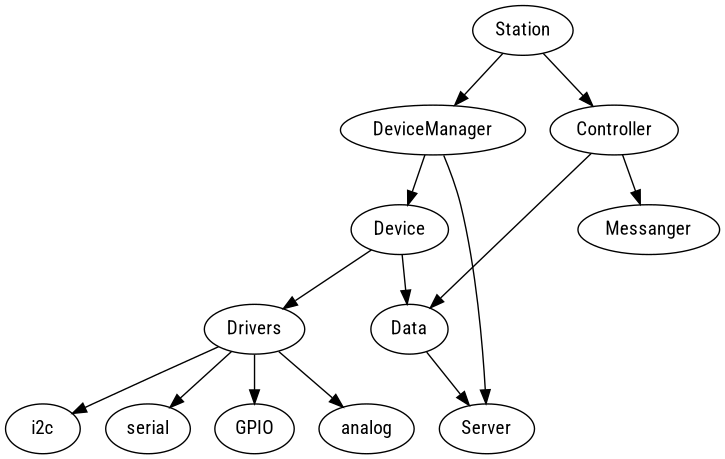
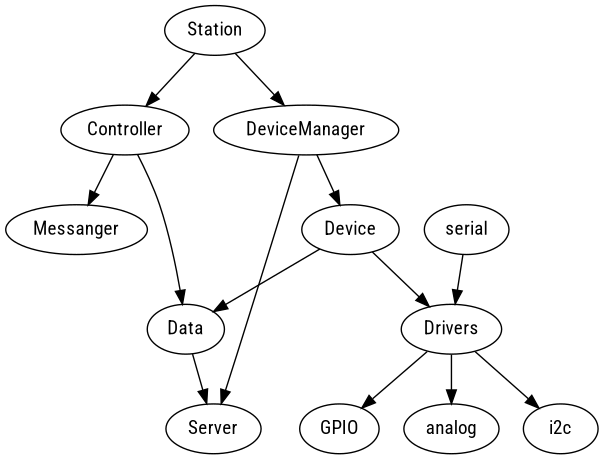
(206, 375) -> (460, 272)
